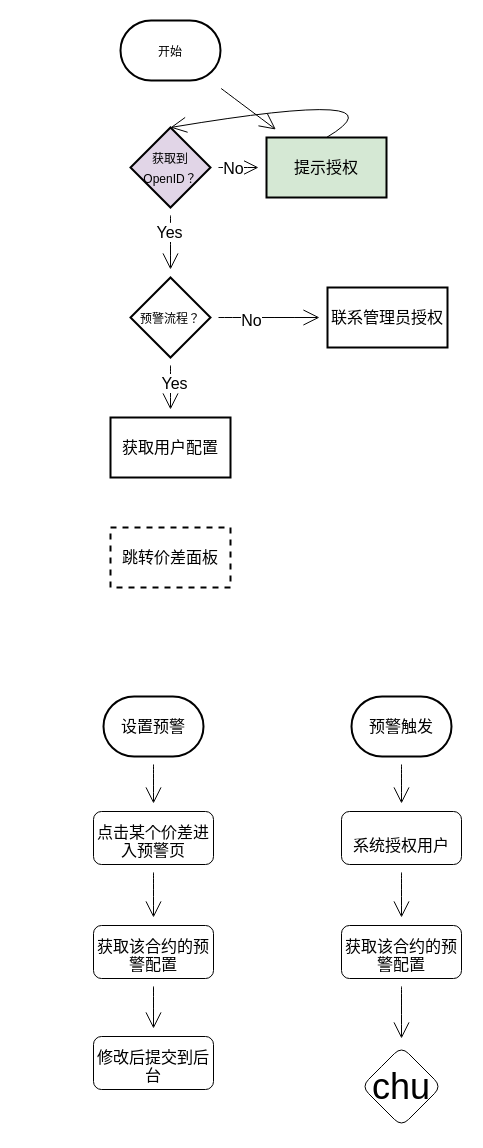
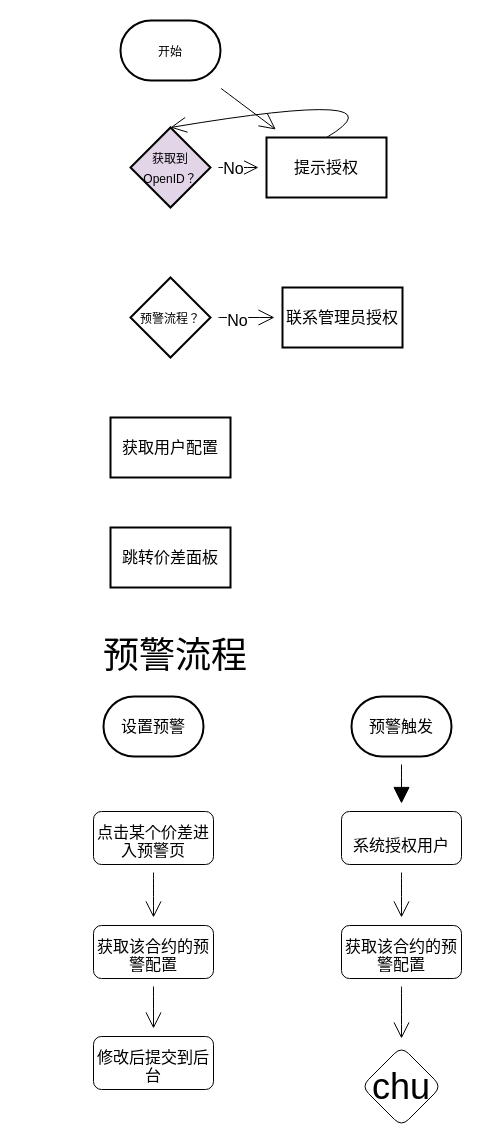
(327, 168) -> (327, 168)
(171, 242) -> none
(388, 318) -> (343, 318)
(171, 387) -> none
(171, 558) -> (171, 558)
none -> (176, 656)
(154, 783) -> none
(402, 792) -> (402, 786)
